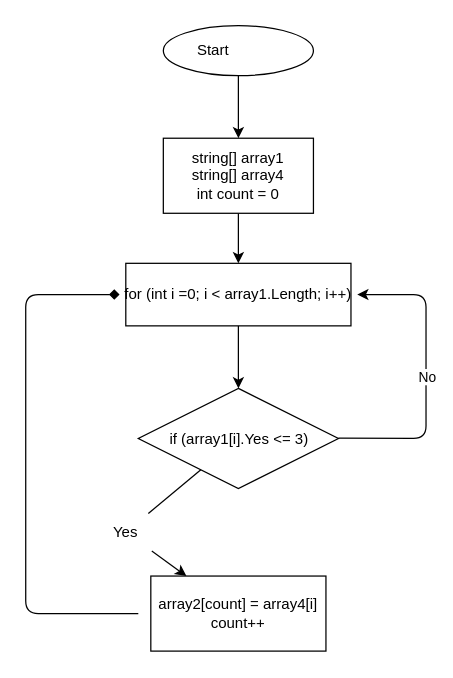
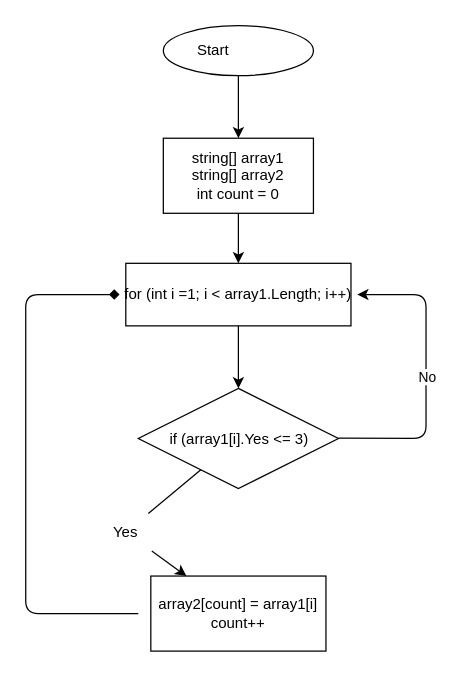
(238, 176) -> (238, 176)
(238, 294) -> (238, 294)
(238, 613) -> (238, 613)
